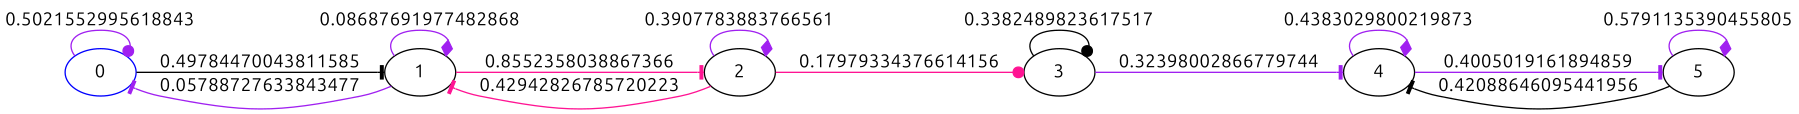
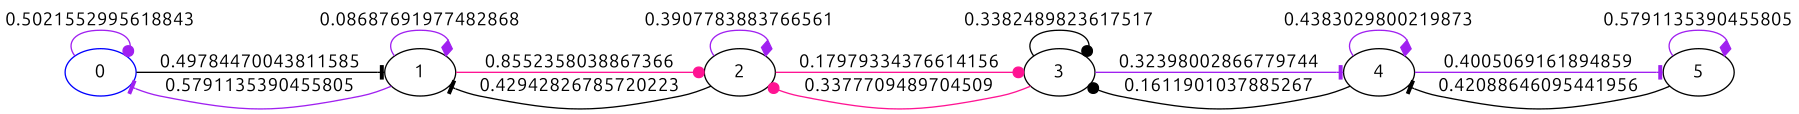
(1539, 62) -> (1539, 62)
(577, 72) -> (575, 72)
(260, 86) -> (260, 86)
(583, 109) -> (583, 109)
none -> (905, 109)
none -> (1225, 109)
